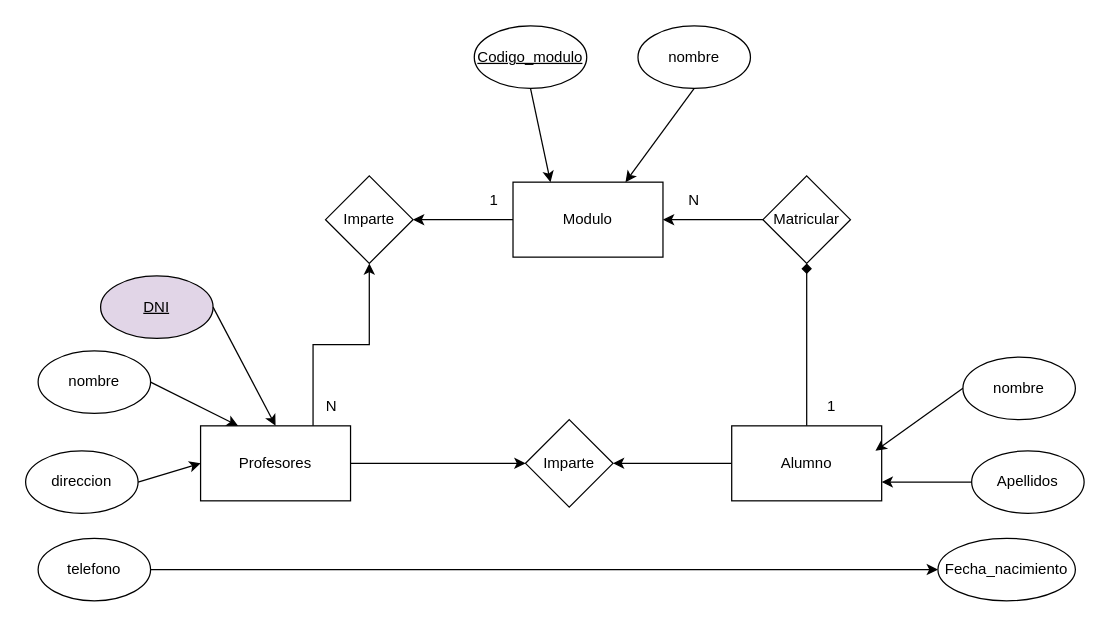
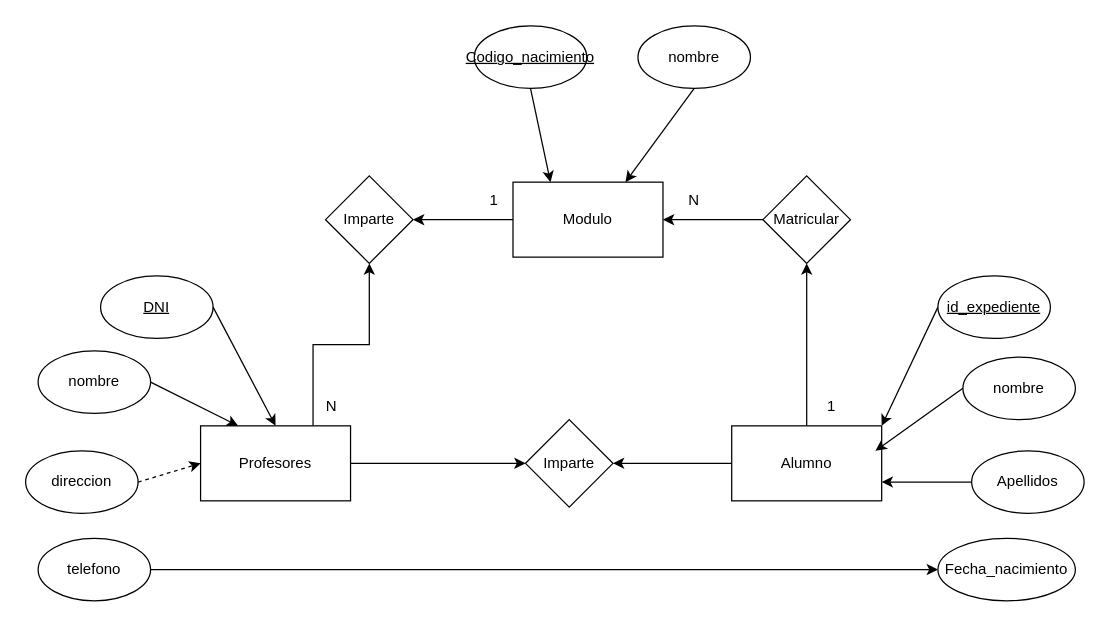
(531, 57) -> (531, 57)
(807, 274) -> (807, 273)
(157, 307) -> (157, 307)
none -> (994, 307)
none -> (912, 362)
(164, 474) -> (164, 474)
